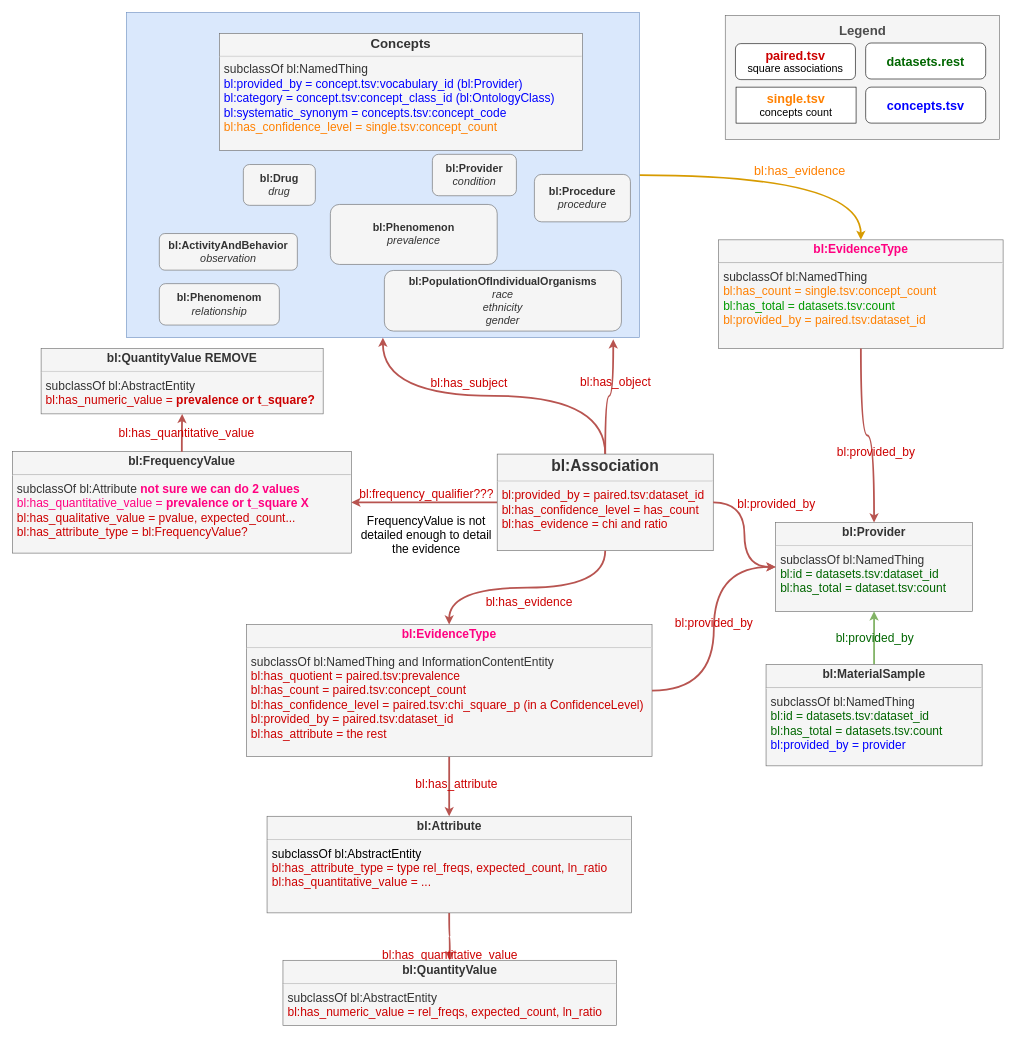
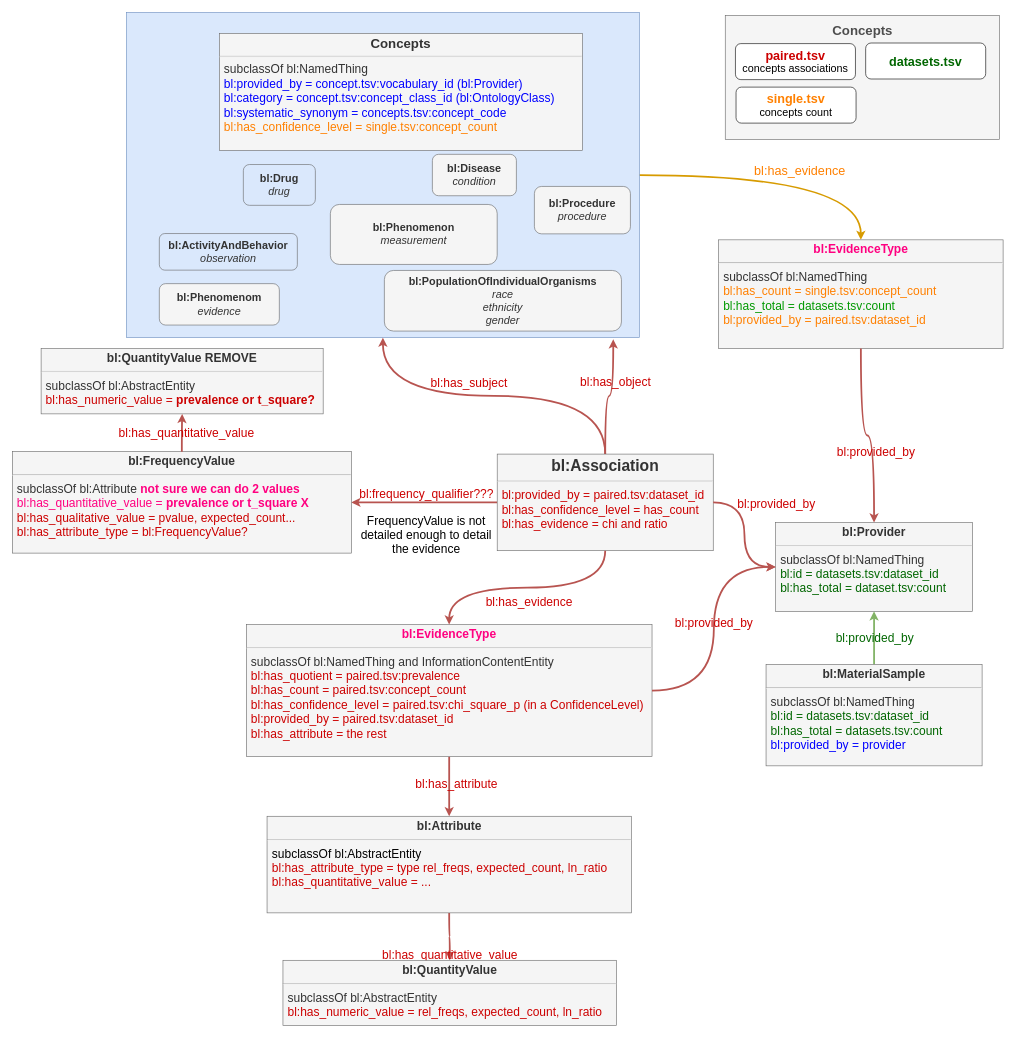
(863, 31) -> (863, 31)
(926, 61) -> (926, 61)
(795, 62) -> (795, 62)
(796, 105) -> (796, 105)
(926, 105) -> none
(474, 175) -> (474, 175)
(279, 185) -> (279, 185)
(582, 198) -> (582, 210)
(414, 234) -> (414, 234)
(228, 252) -> (228, 252)
(219, 305) -> (219, 305)
